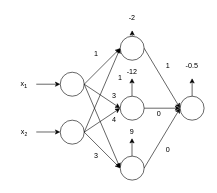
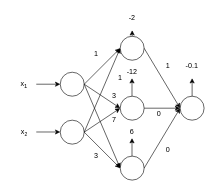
(192, 66) -> (192, 66)
(114, 120) -> (114, 120)
(132, 132) -> (132, 132)
